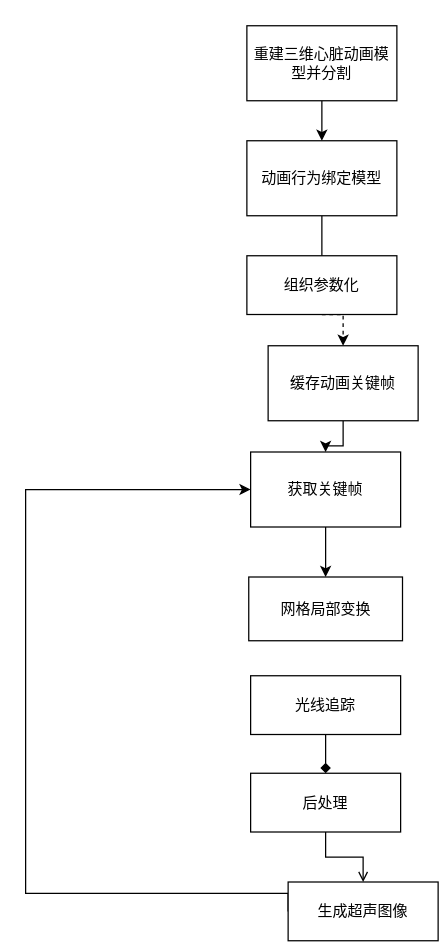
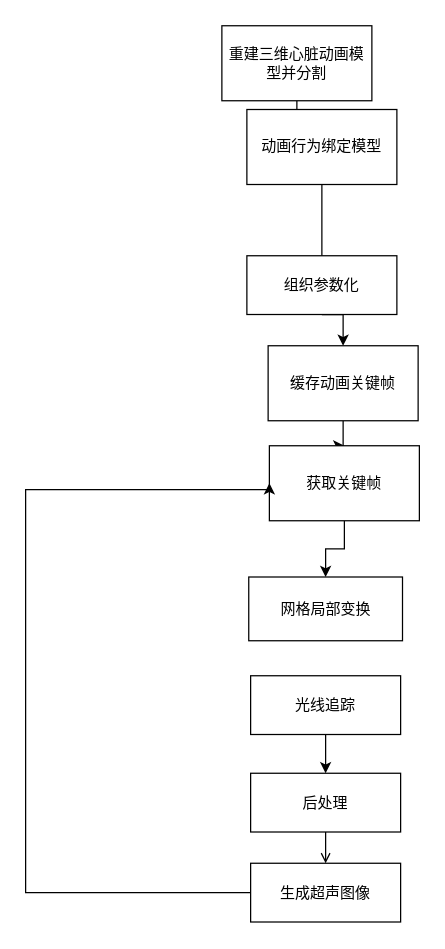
(322, 63) -> (297, 63)
(322, 178) -> (322, 147)
(343, 325) -> (343, 325)
(326, 489) -> (344, 483)
(326, 762) -> (326, 763)
(363, 911) -> (326, 893)
